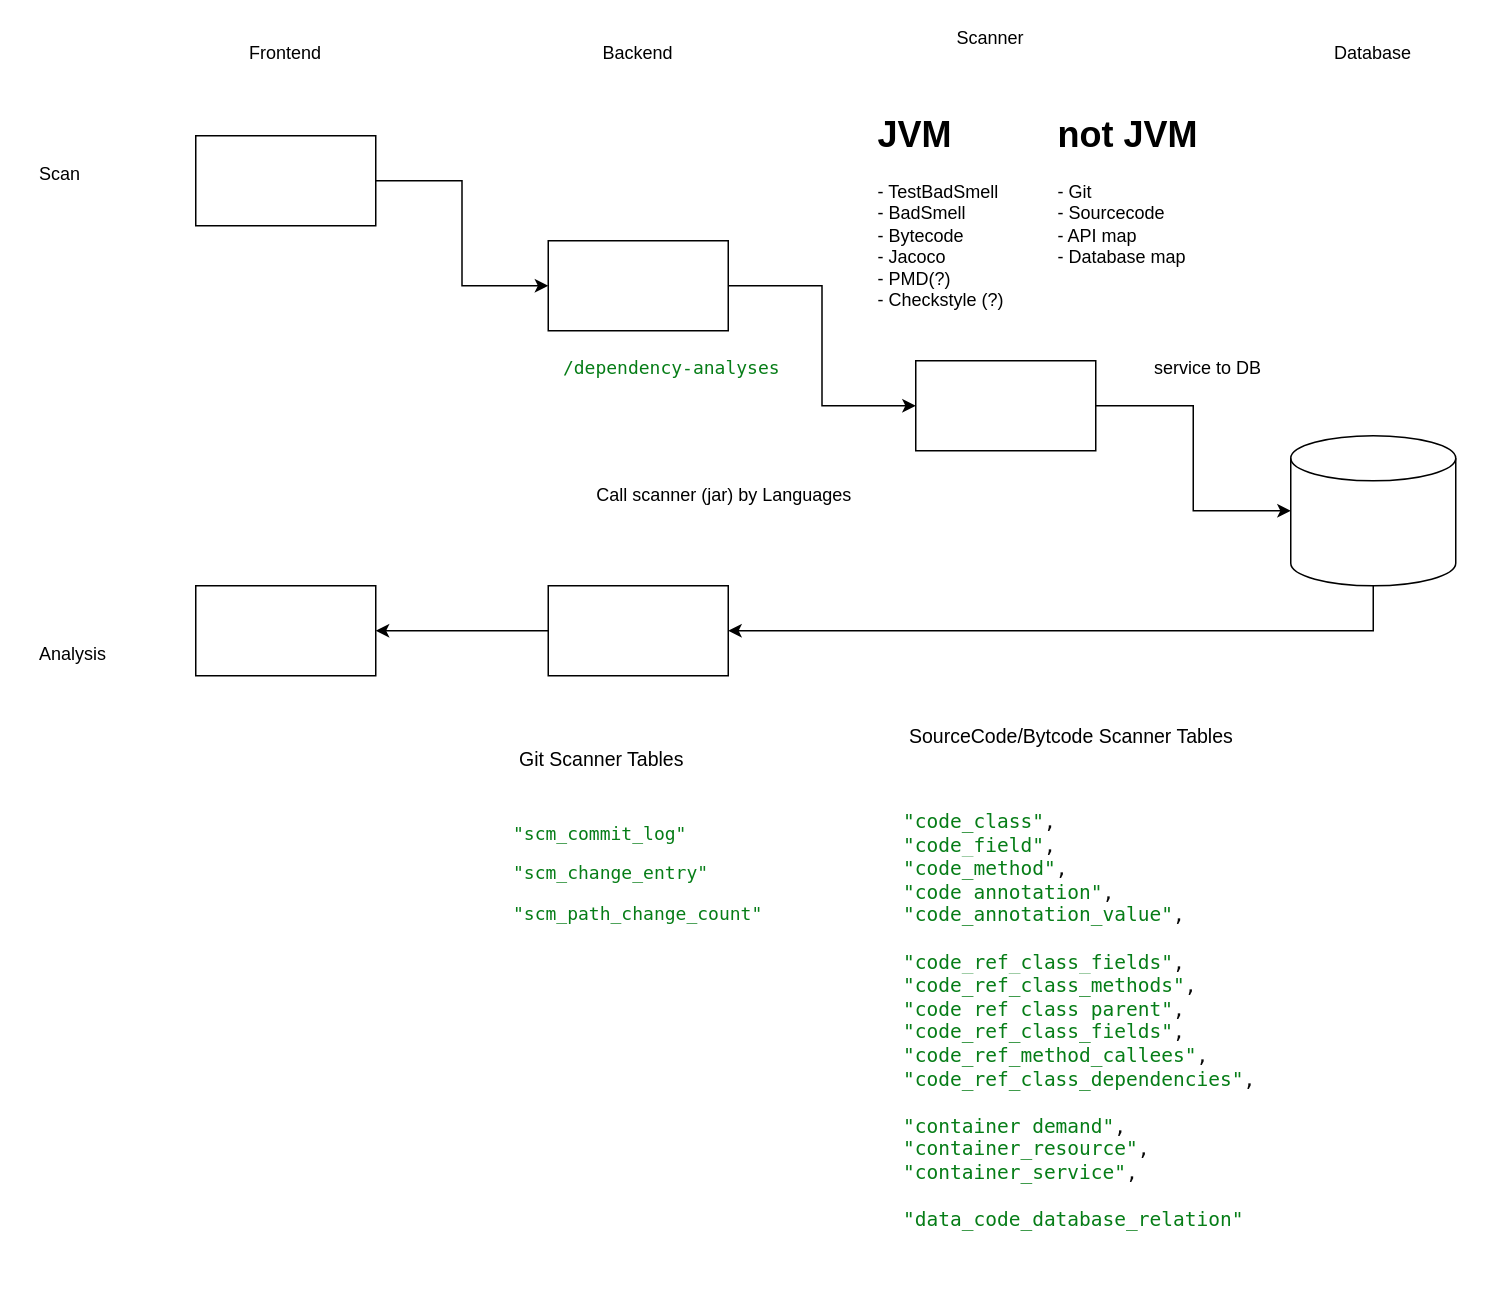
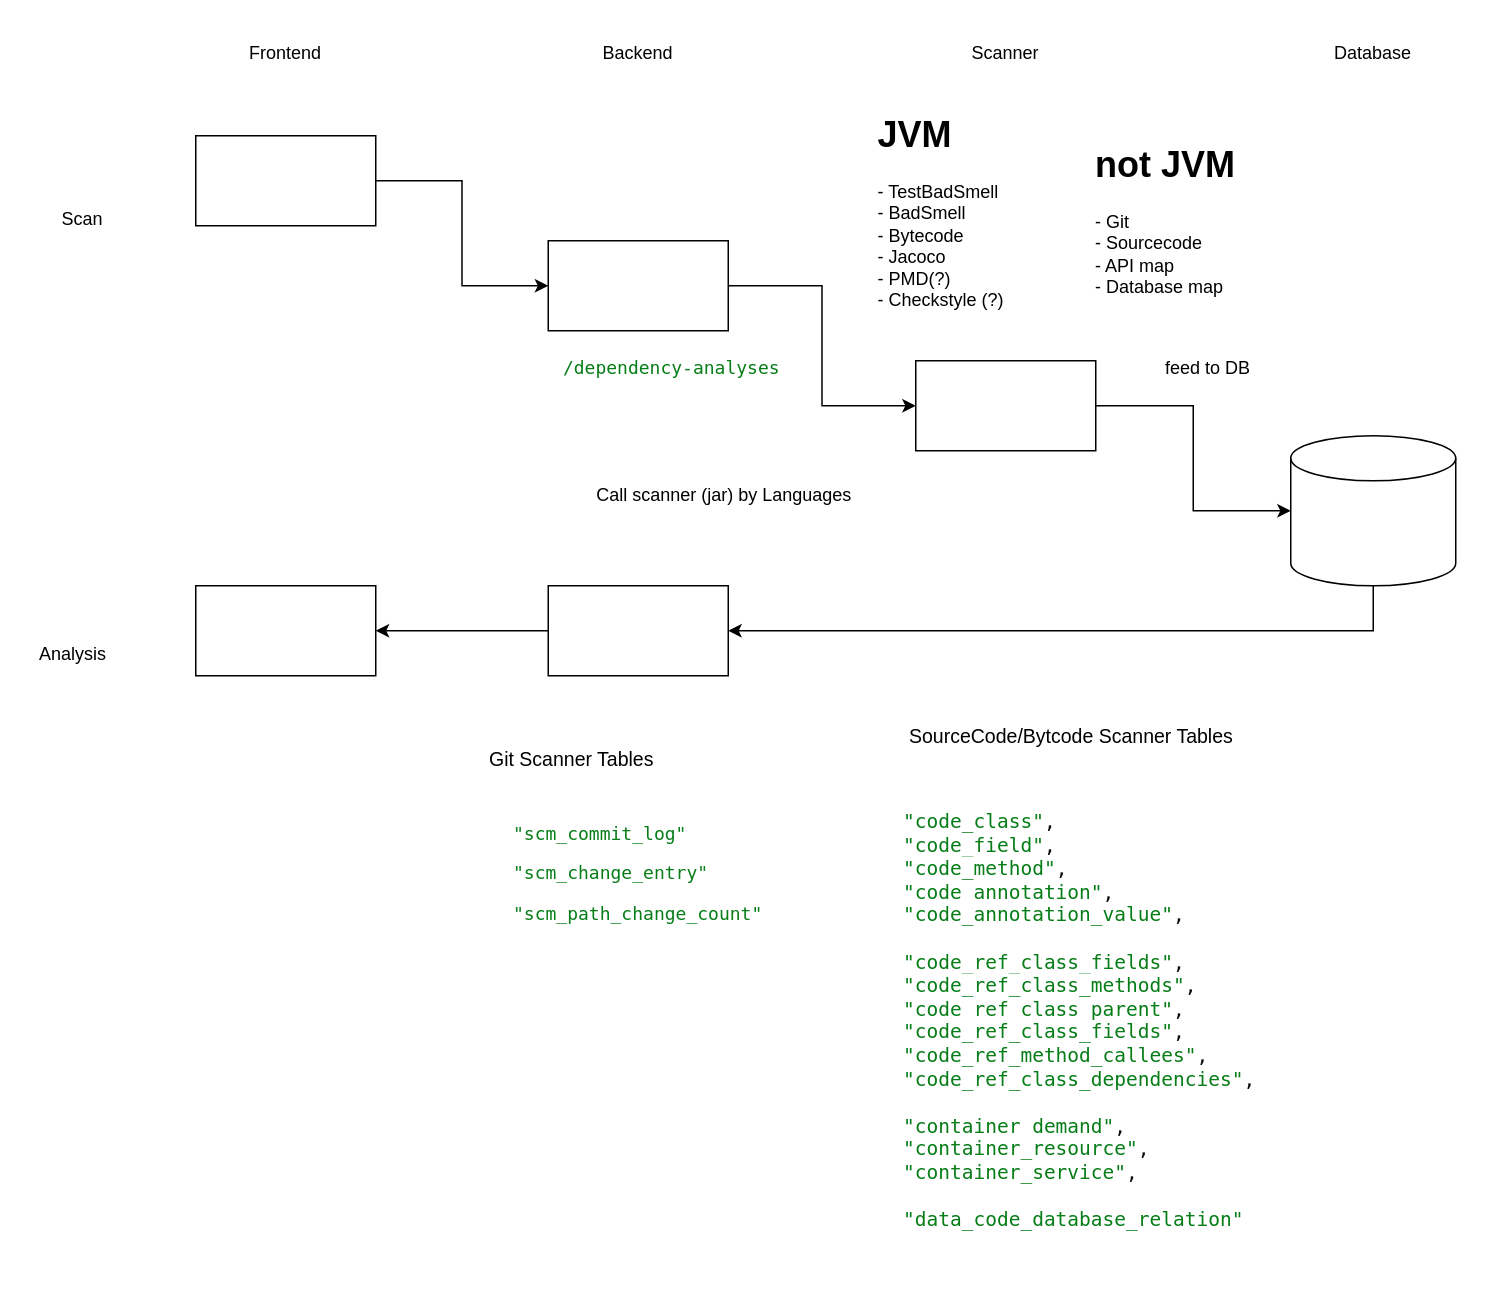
(991, 38) -> (1006, 53)
(91, 173) -> (113, 218)
(1141, 203) -> (1178, 233)
(1208, 368) -> (1208, 368)
(676, 758) -> (646, 758)
